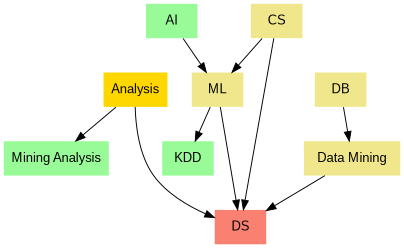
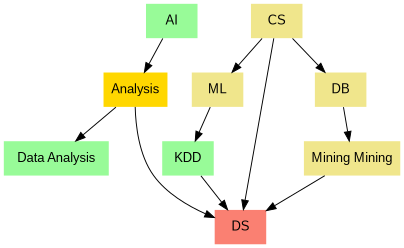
(192, 51) -> (156, 51)
none -> (305, 52)
(228, 153) -> (211, 189)
(56, 158) -> (56, 158)
(352, 158) -> (352, 158)
